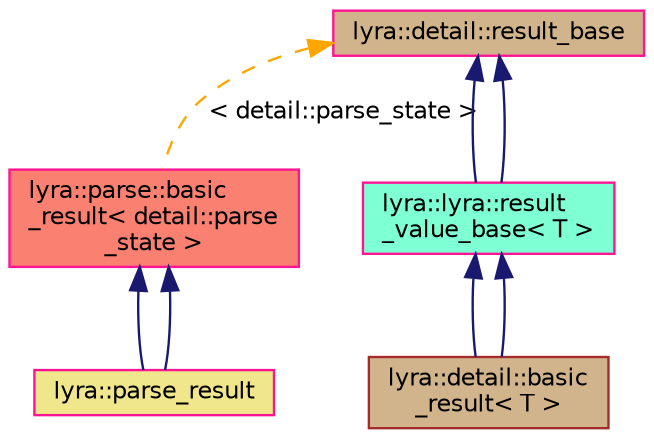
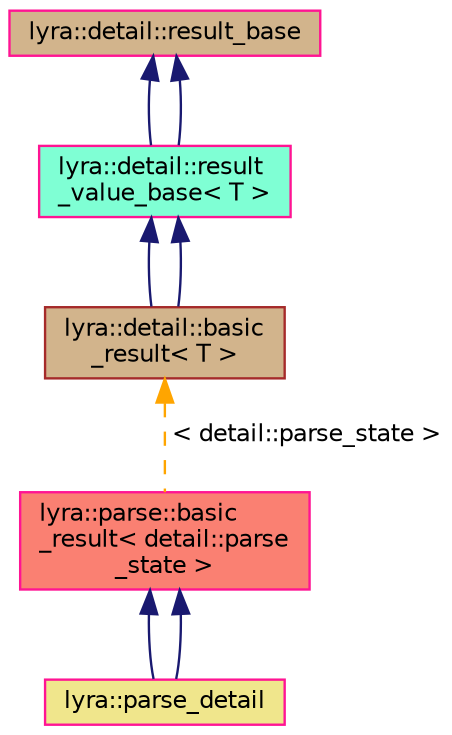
(217, 88) -> (165, 448)
(489, 218) -> (165, 181)
(154, 393) -> (165, 702)
